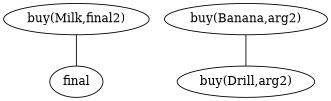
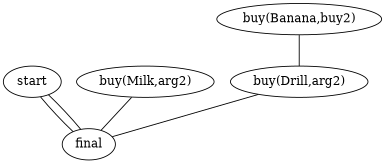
(76, 19) -> (145, 82)
(246, 19) -> (299, 19)
none -> (32, 82)
none -> (185, 116)
